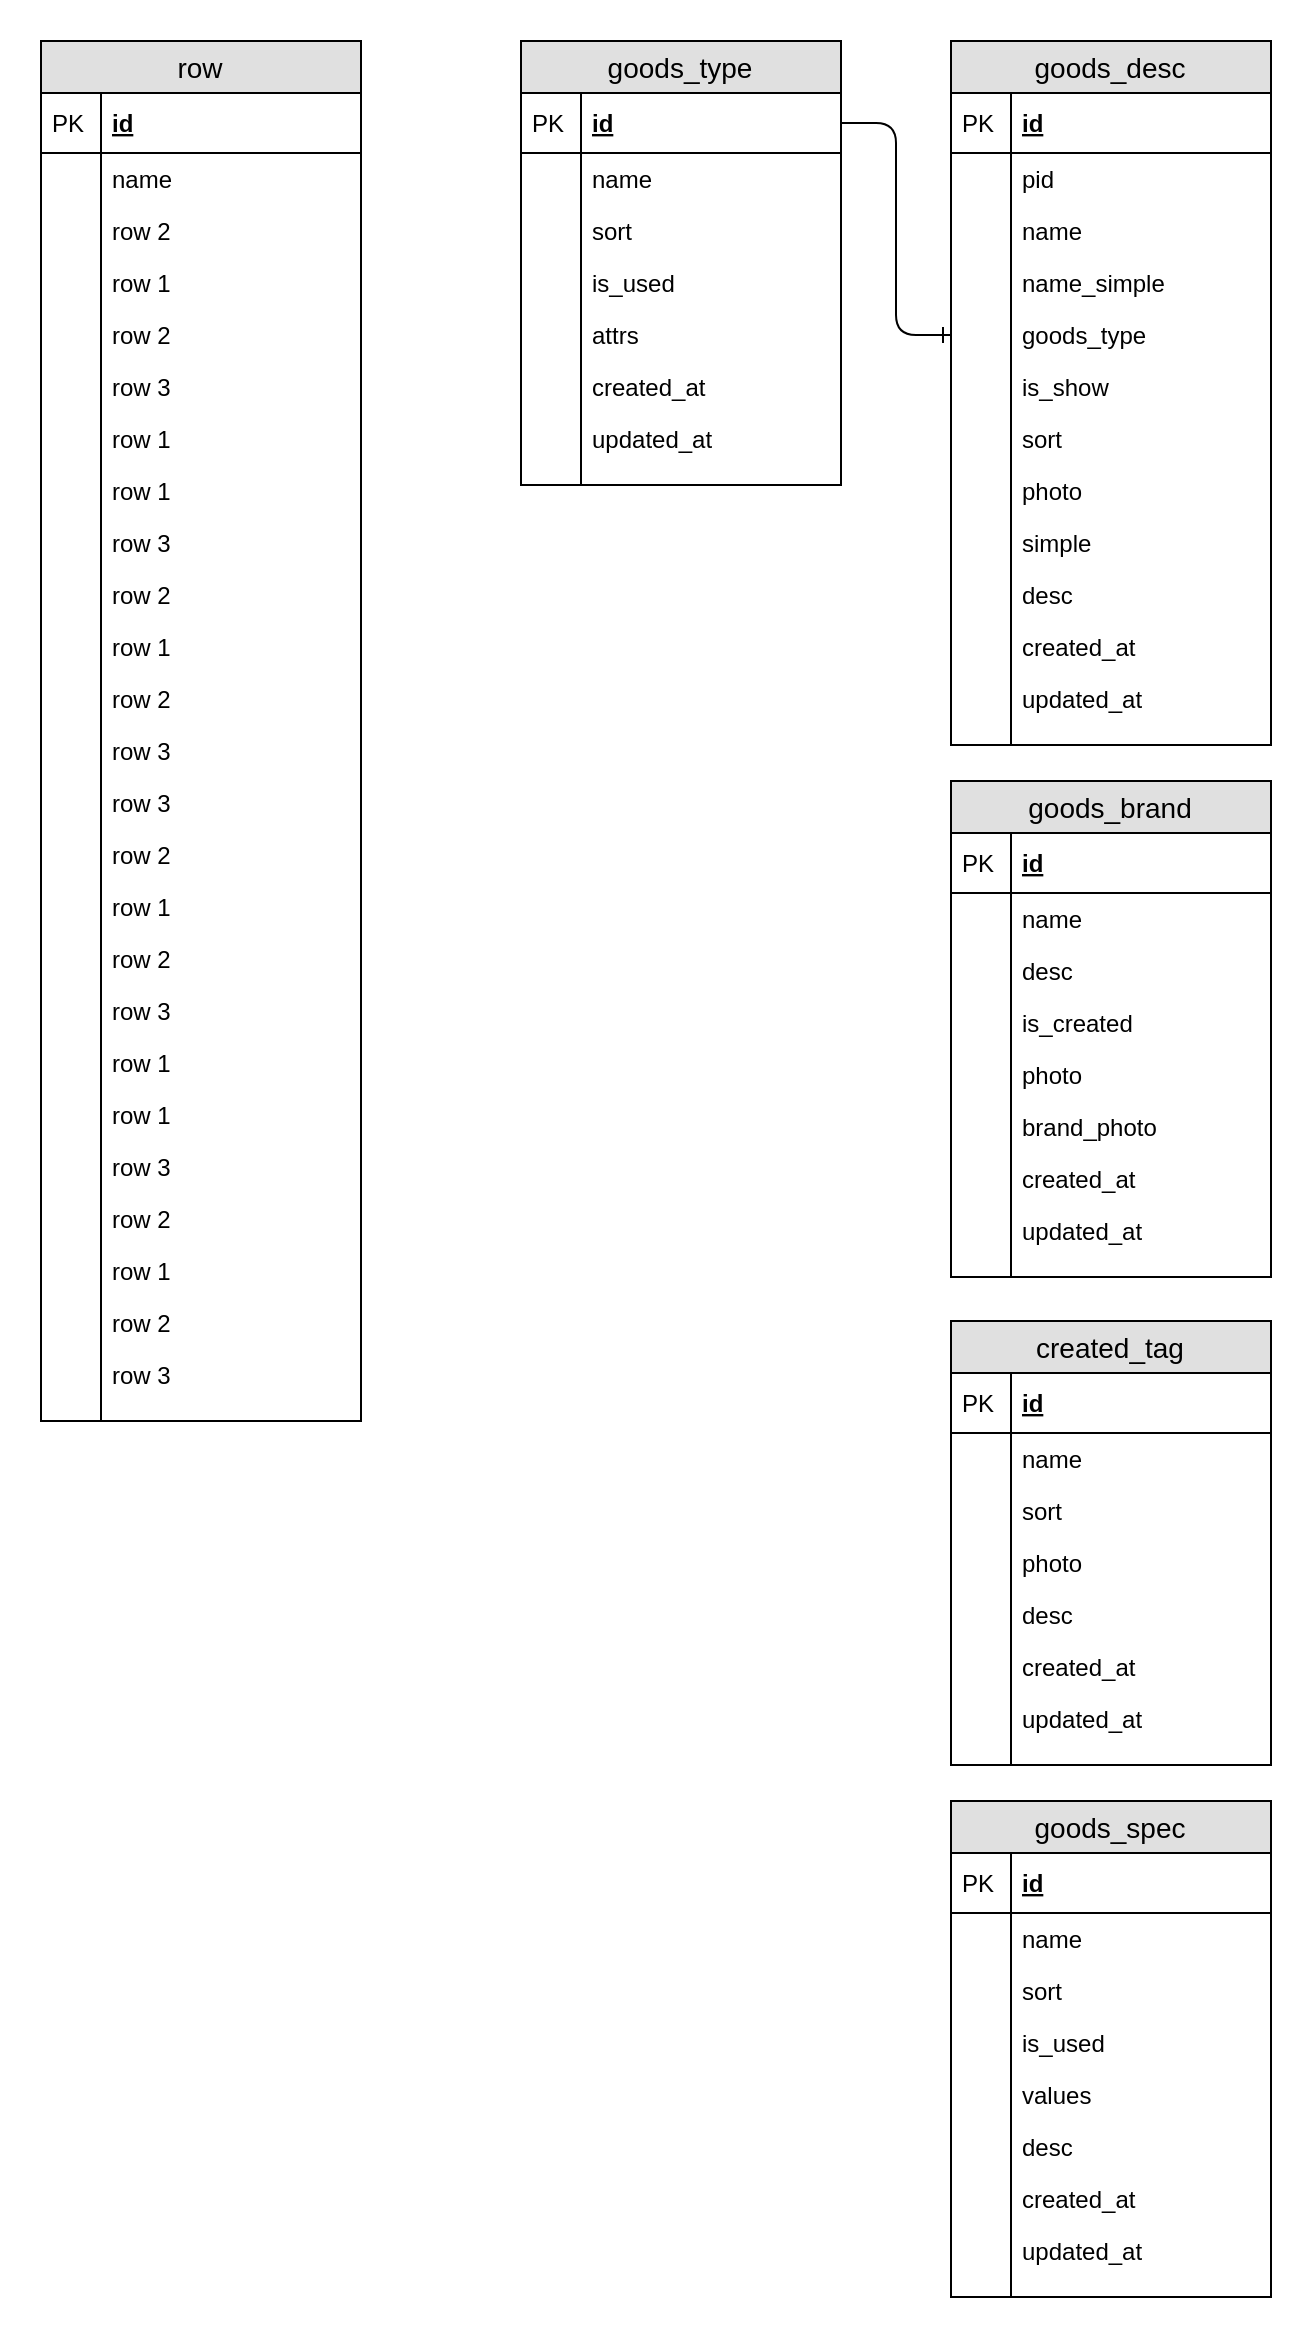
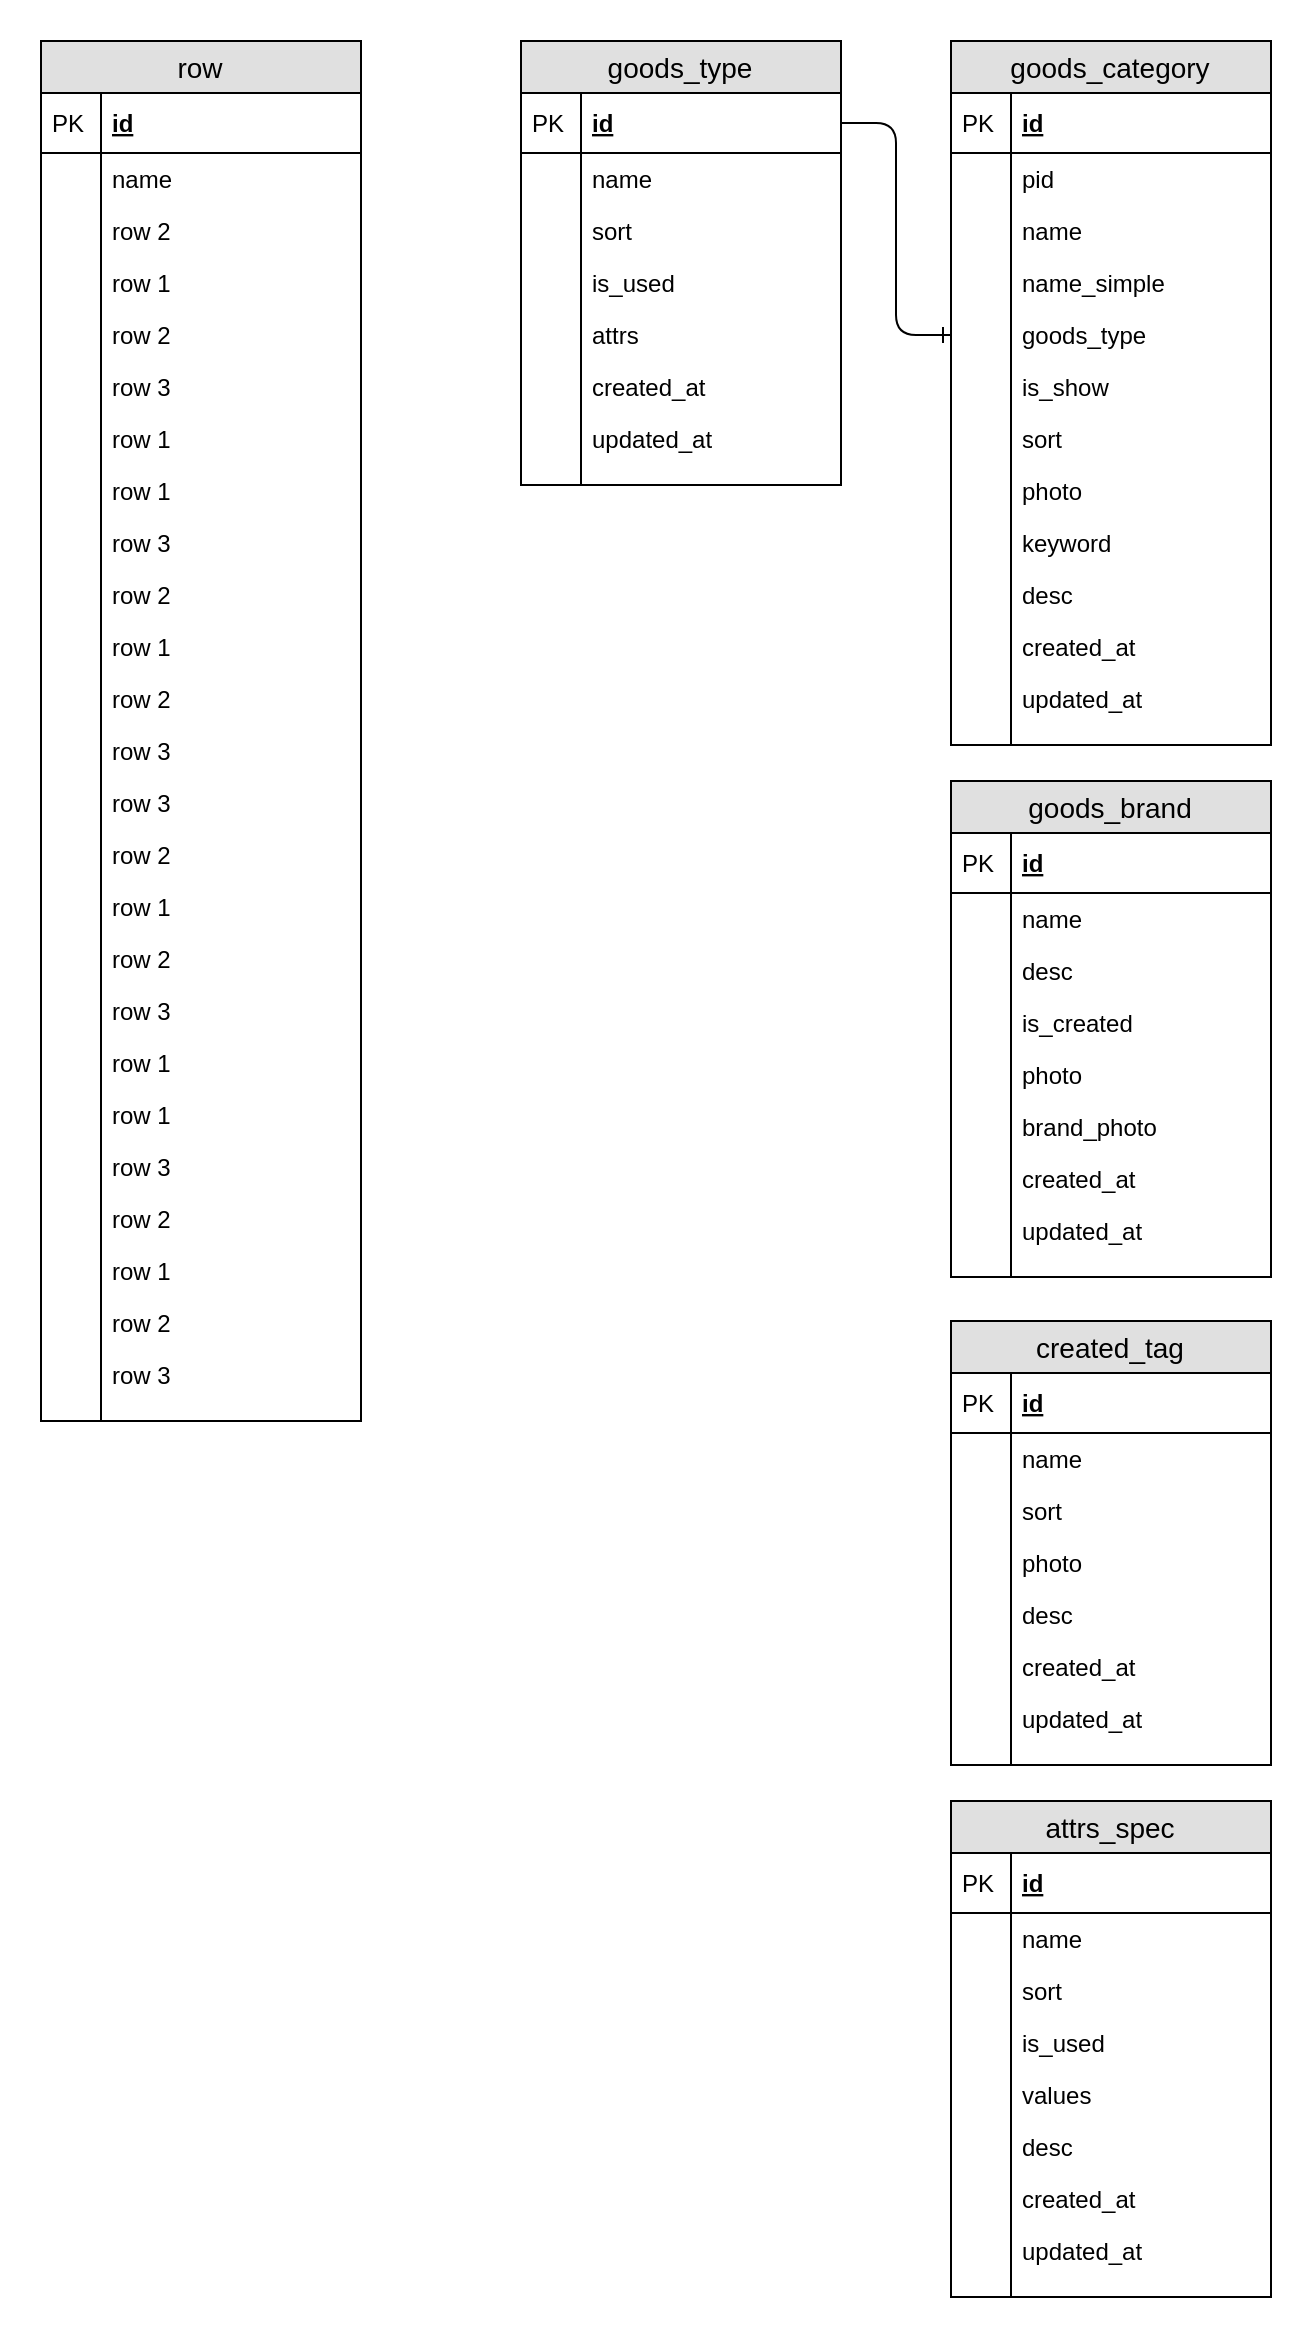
(1110, 69) -> (1110, 69)
(1056, 544) -> (1069, 544)
(1110, 1829) -> (1110, 1829)
